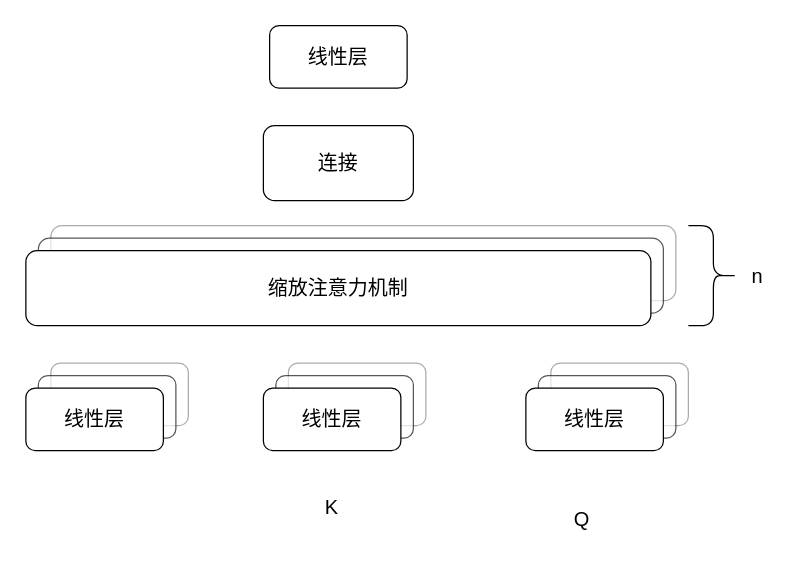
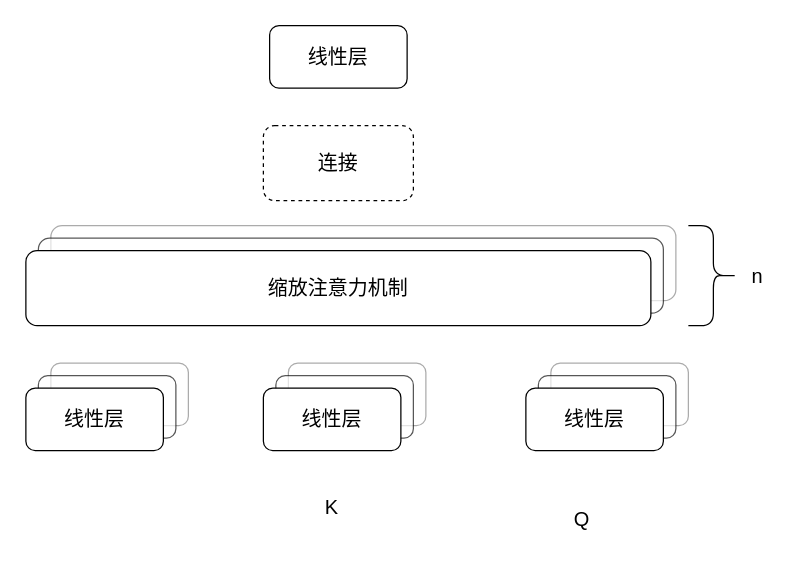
(338, 163) -> (338, 163)
